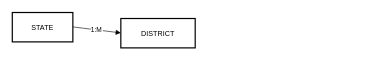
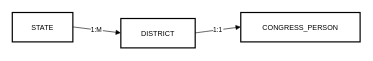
none -> (301, 27)
none -> (216, 30)
